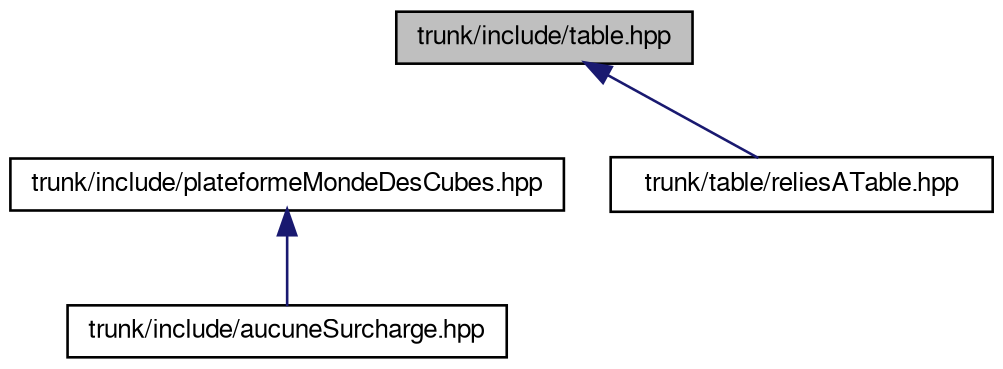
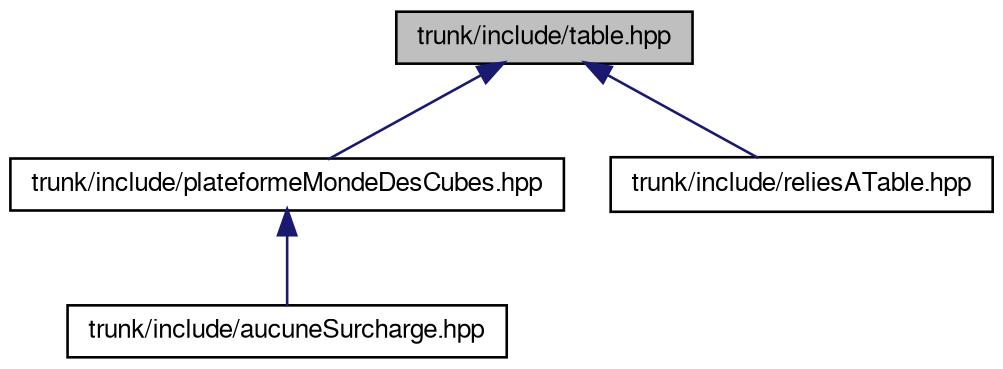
none -> (404, 117)
(802, 185) -> (802, 185)
